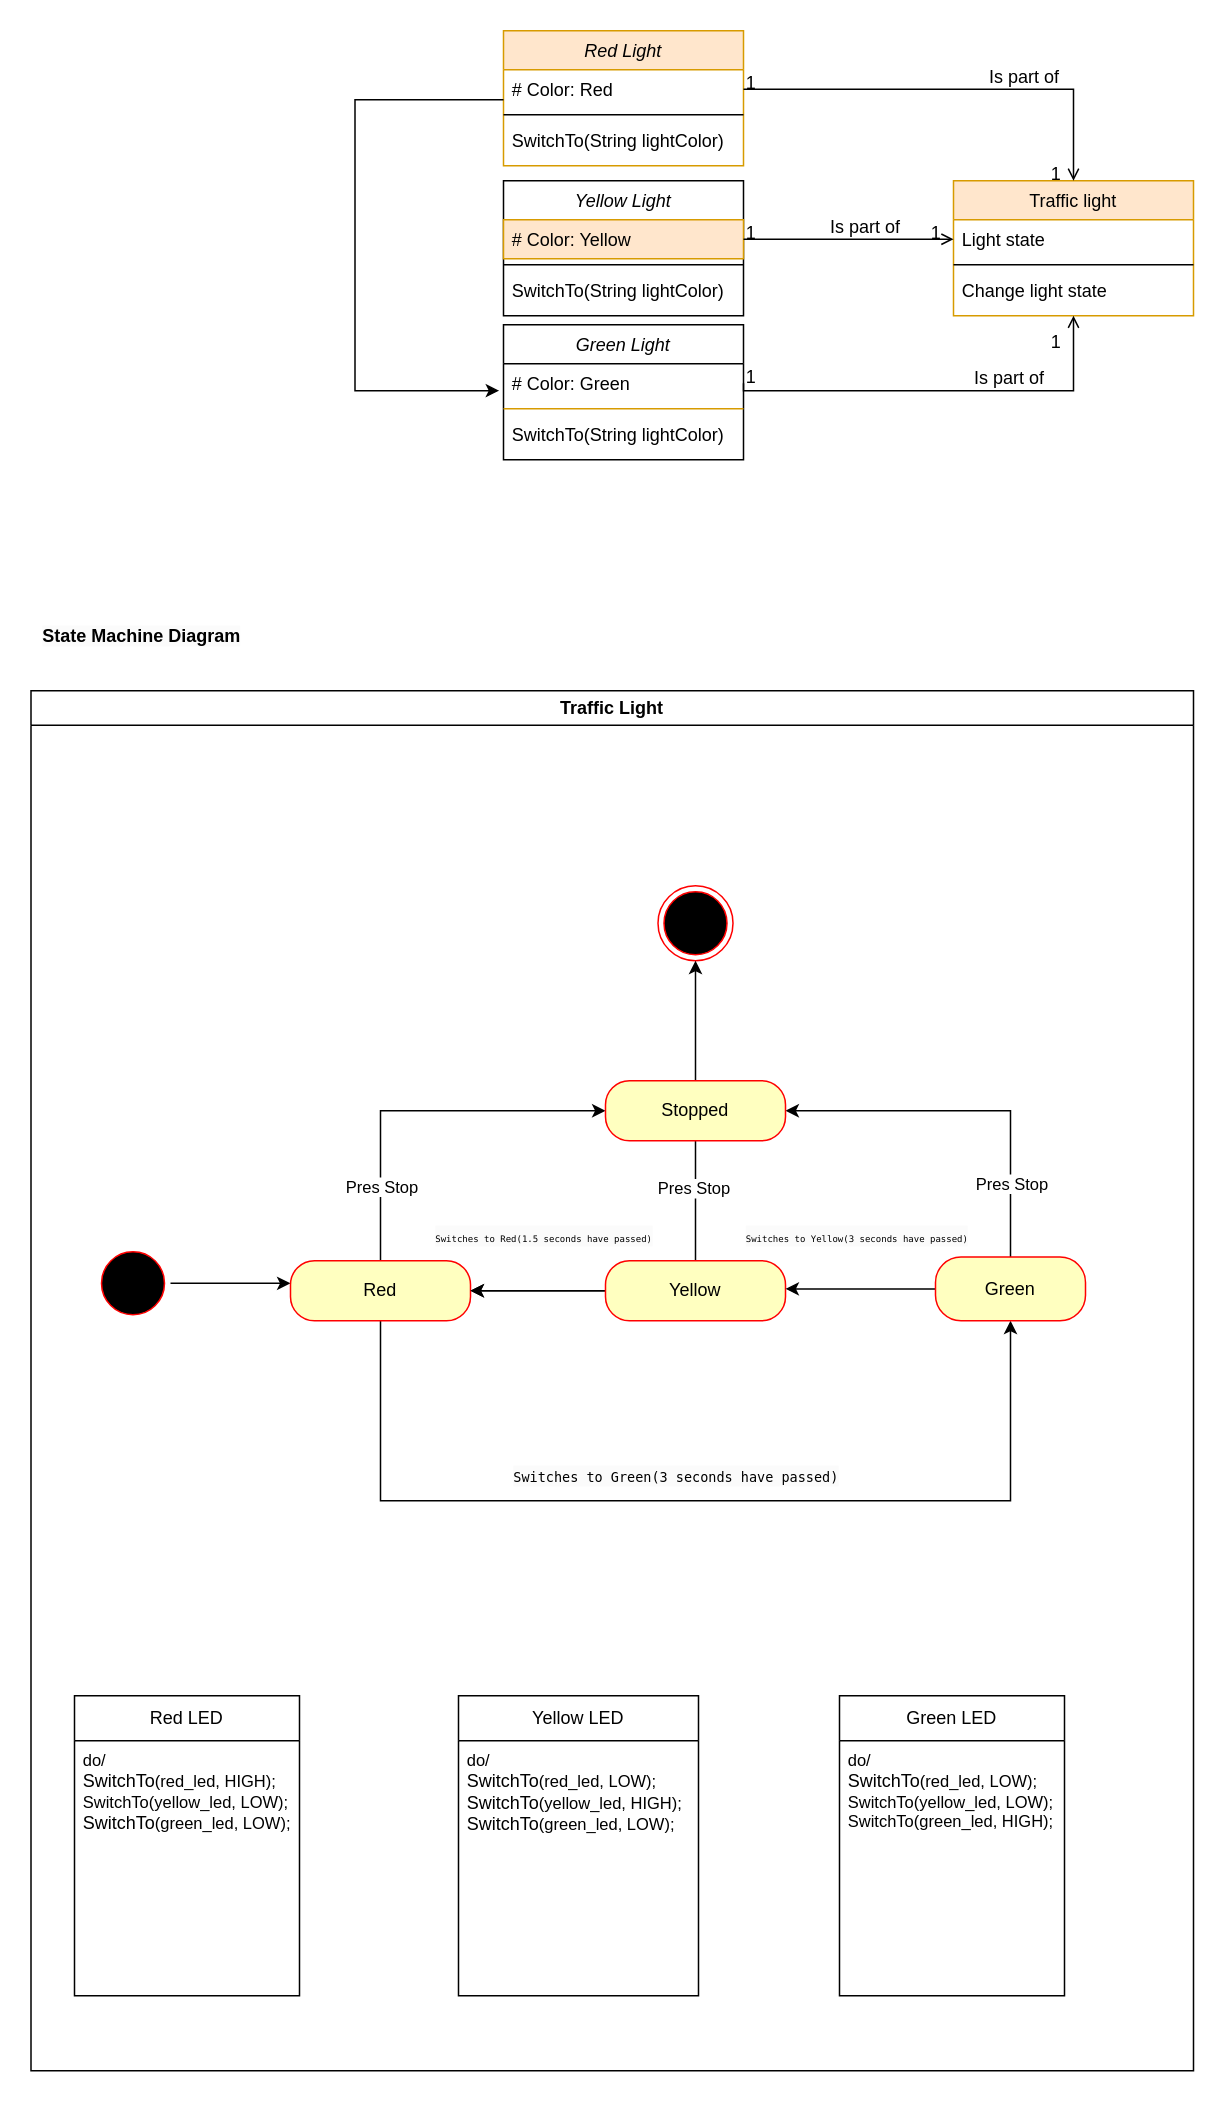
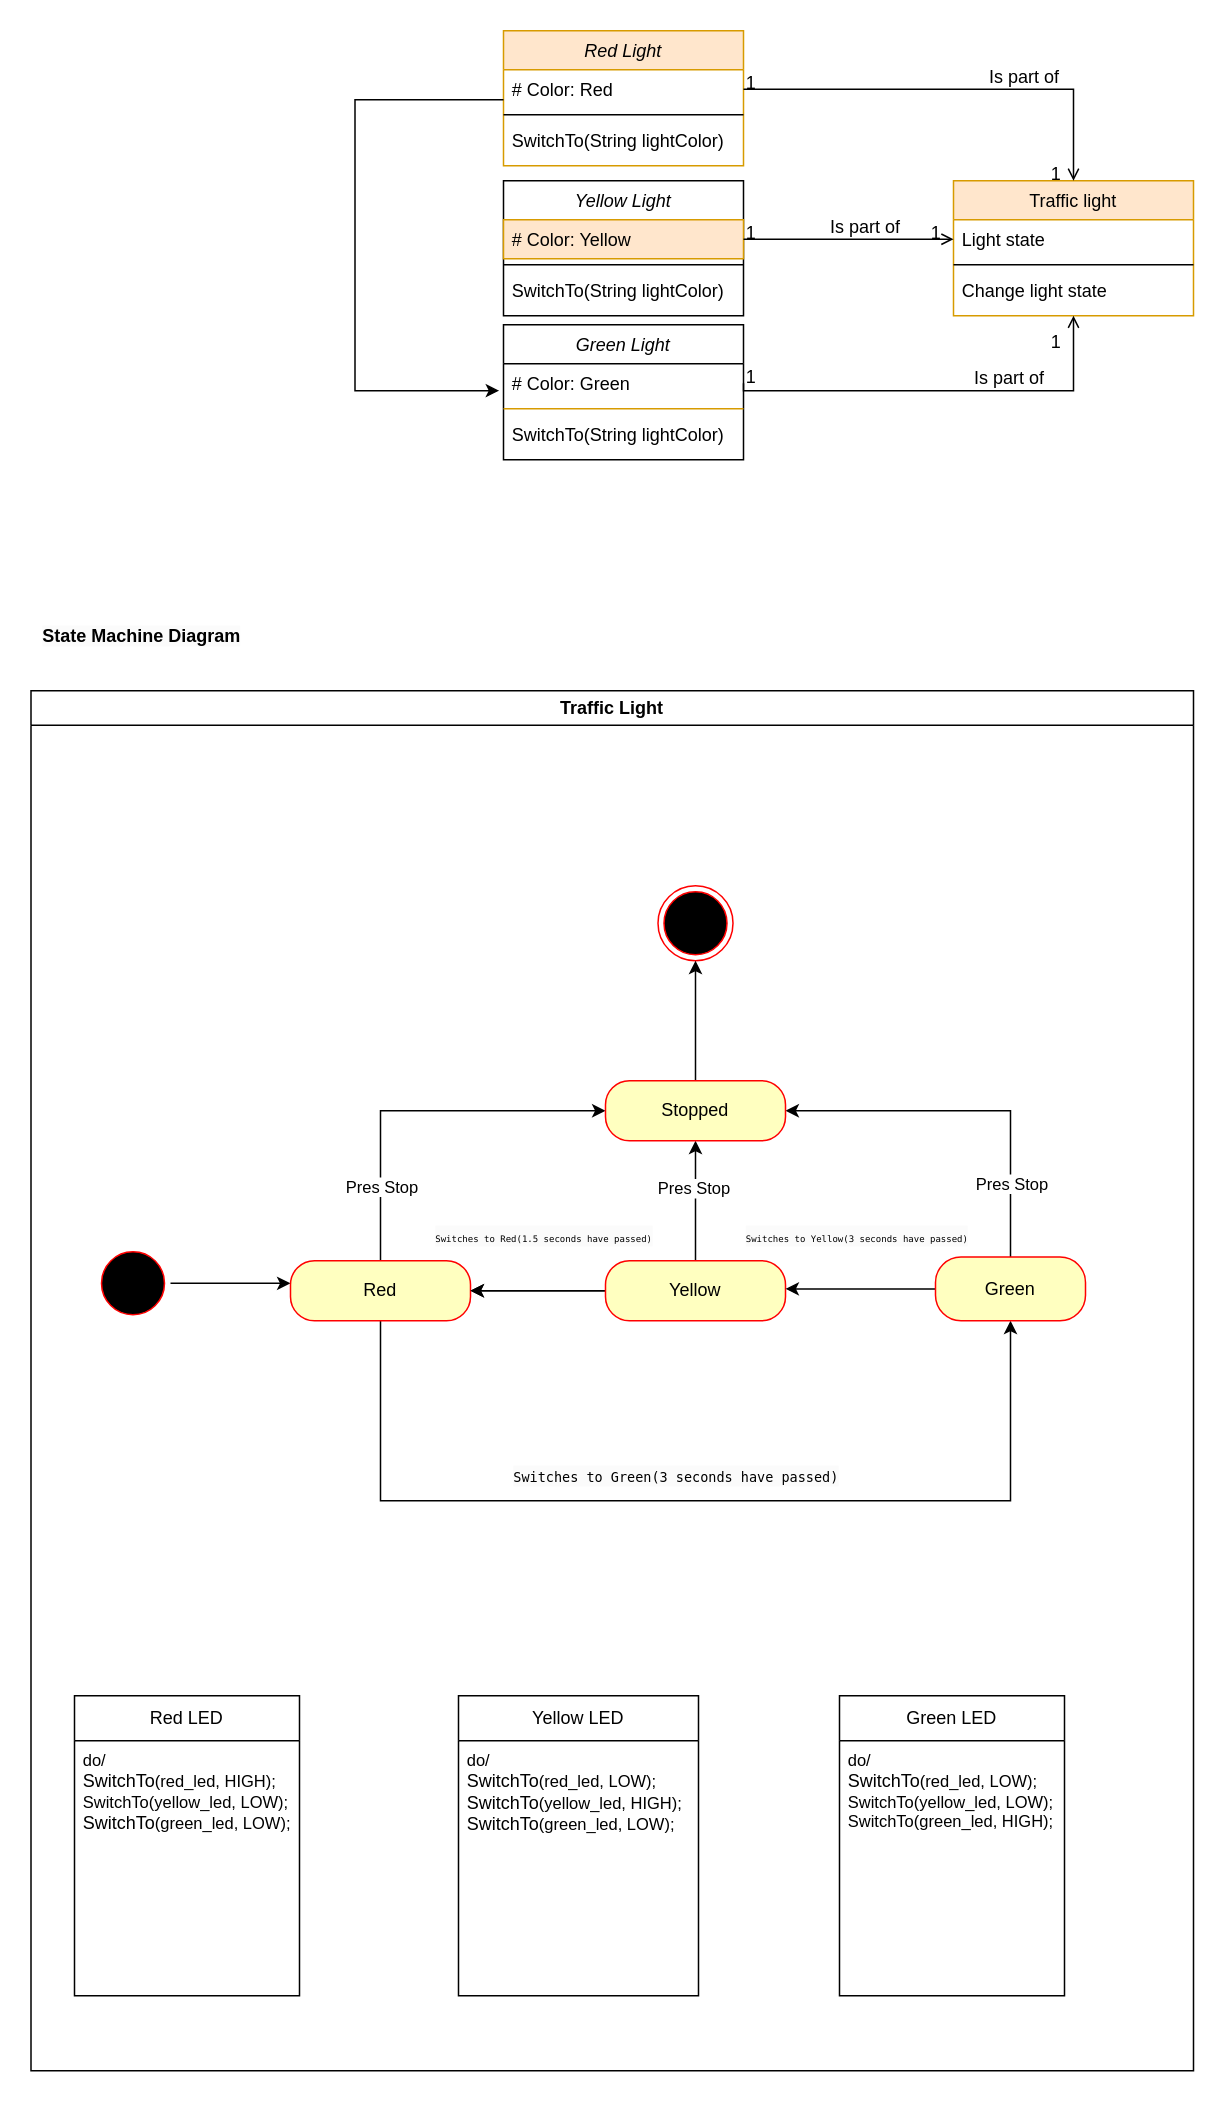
(695, 1147) -> (695, 1152)
